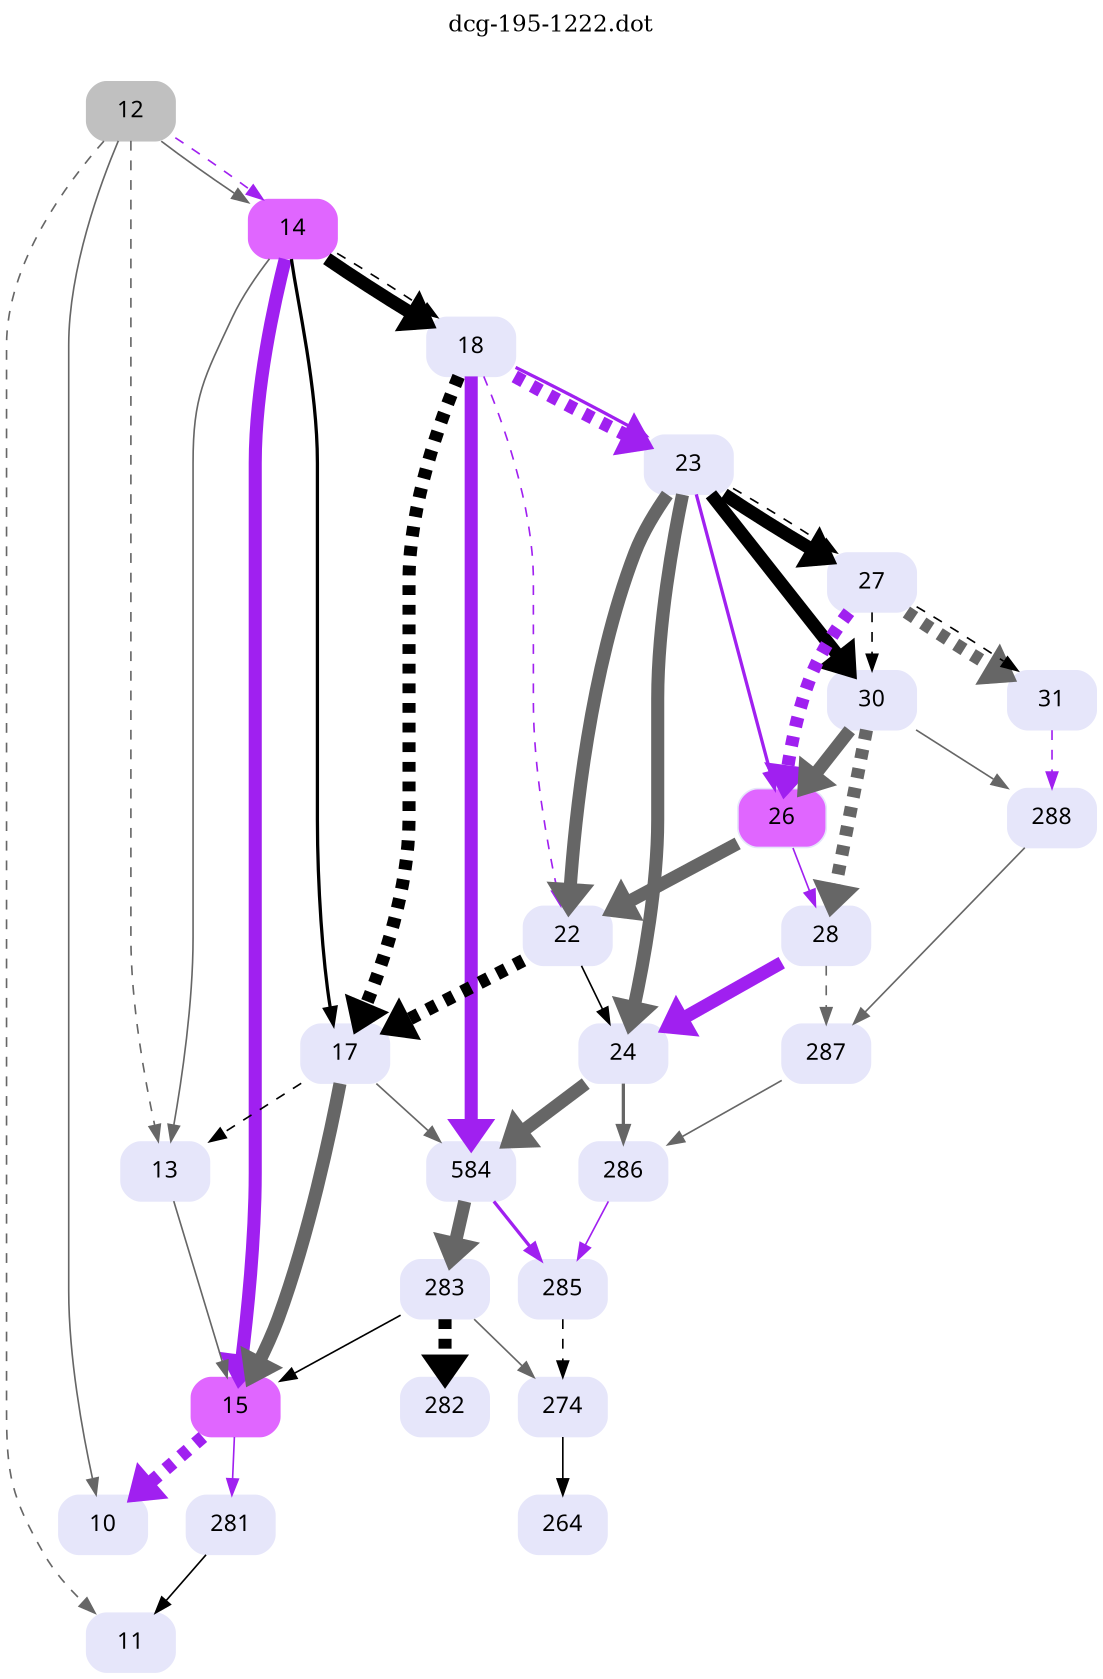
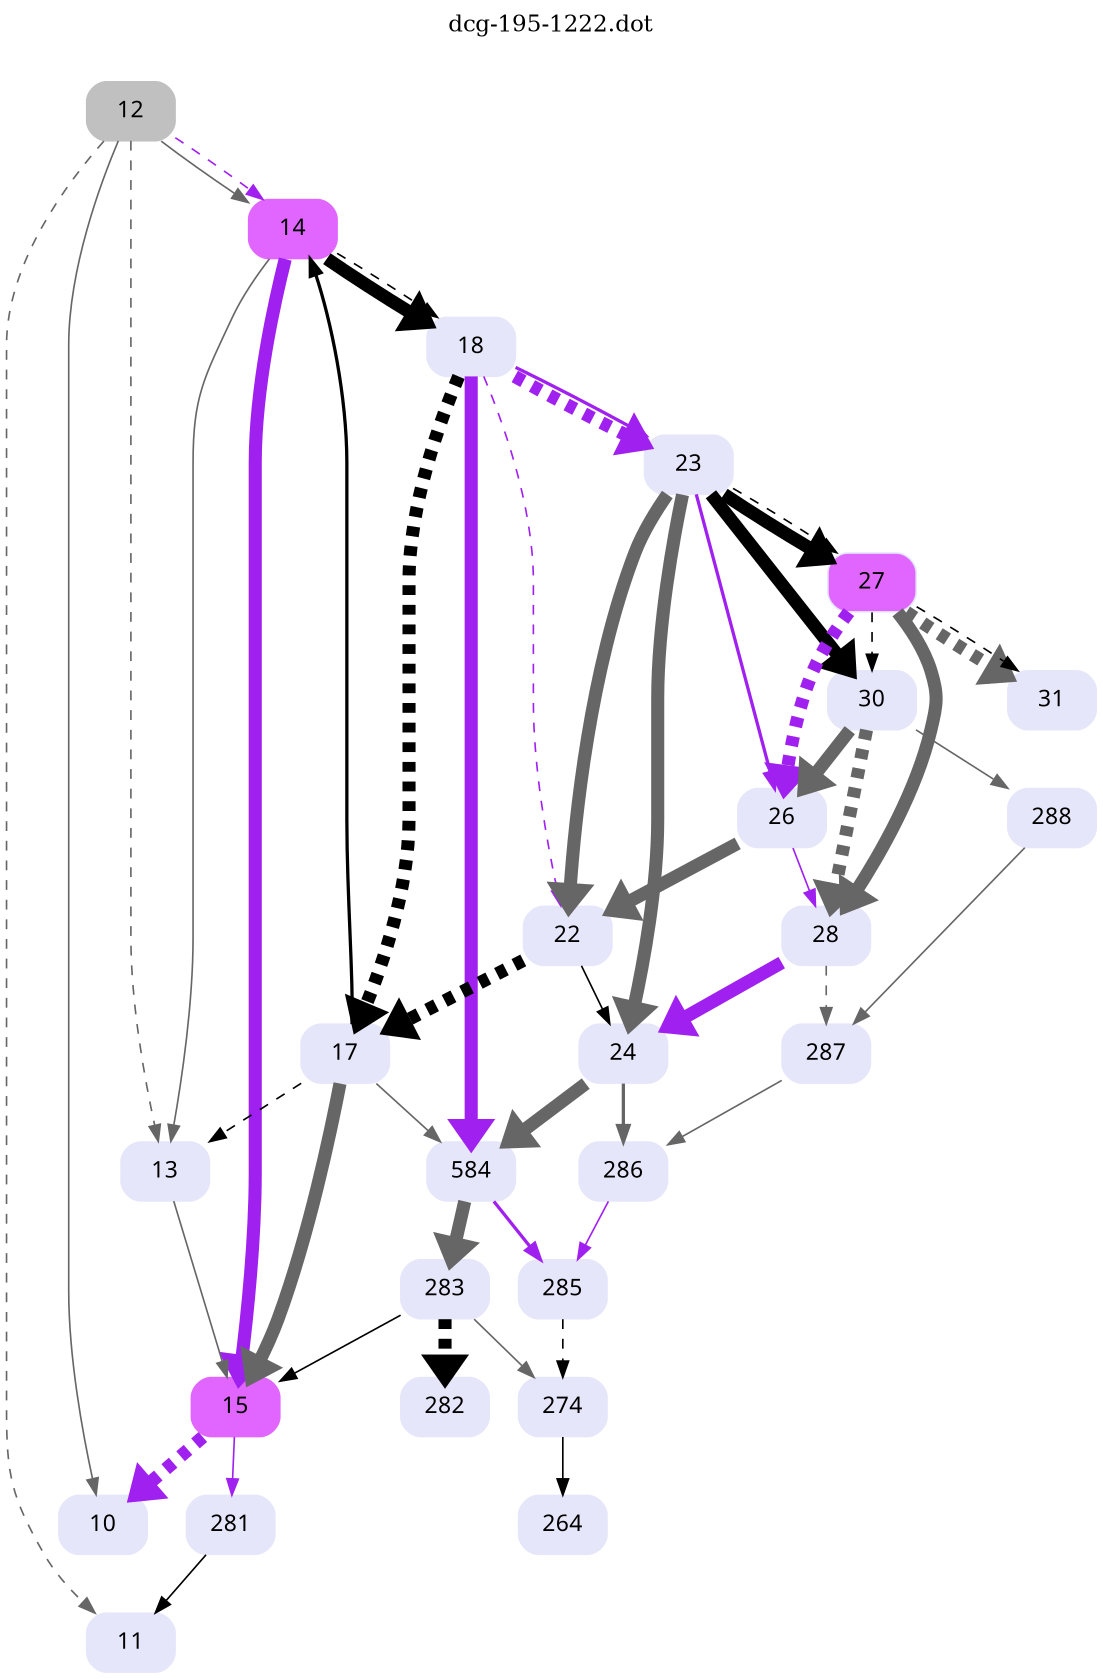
(872, 582) -> (872, 582)
(317, 633) -> (347, 648)
(1052, 751) -> none
none -> (924, 755)
(782, 818) -> (782, 818)
